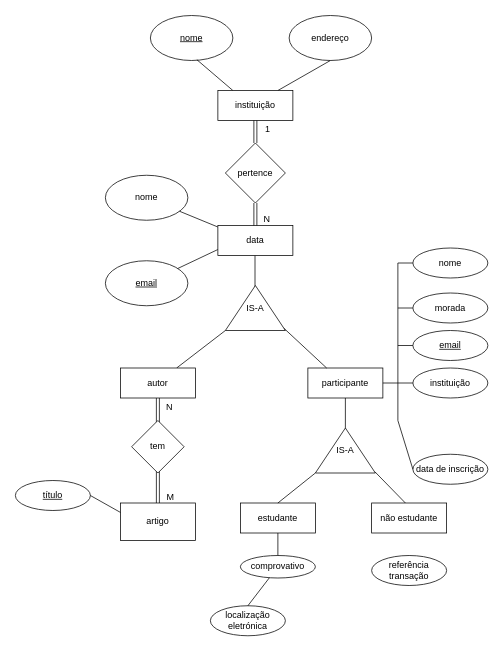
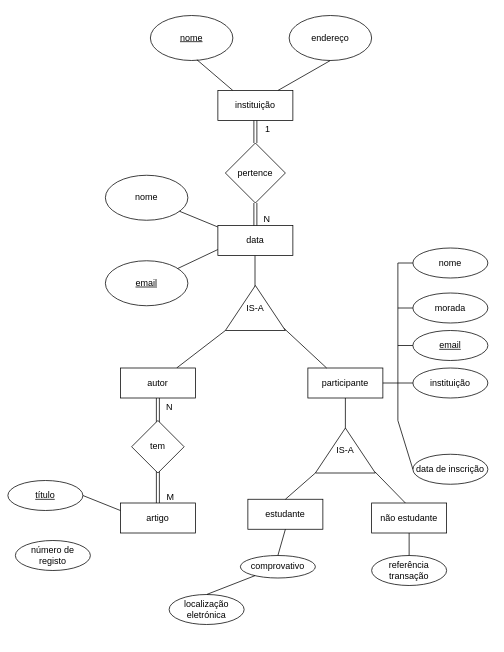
(53, 495) -> (45, 495)
(278, 518) -> (285, 514)
(158, 522) -> (158, 518)
none -> (409, 544)
none -> (53, 555)
(248, 621) -> (207, 609)
